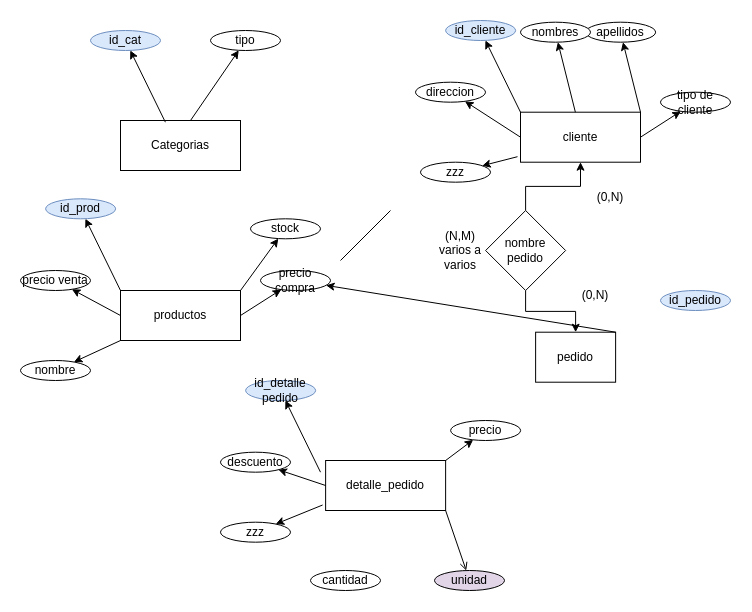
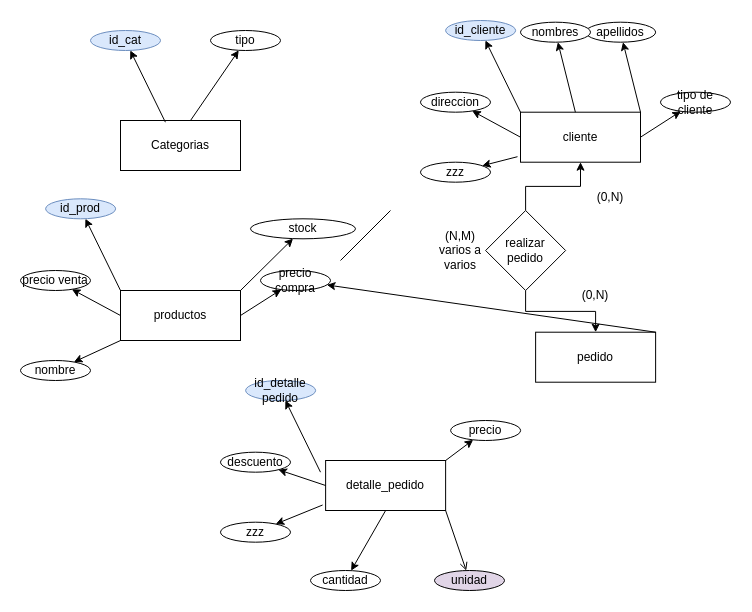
(451, 92) -> (456, 102)
(286, 229) -> (303, 229)
(526, 251) -> (526, 251)
(696, 301) -> none
(576, 357) -> (596, 357)
none -> (370, 538)
